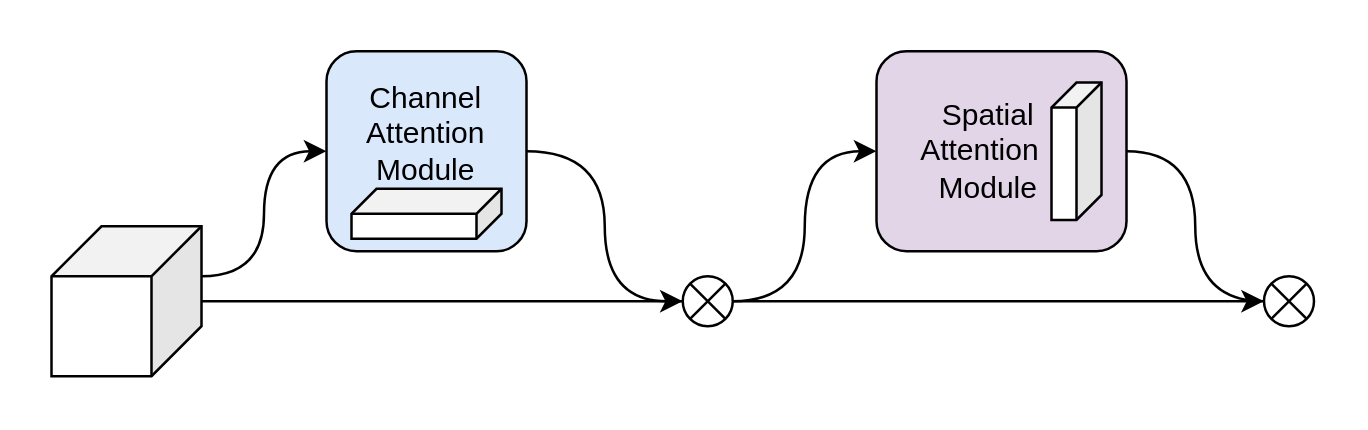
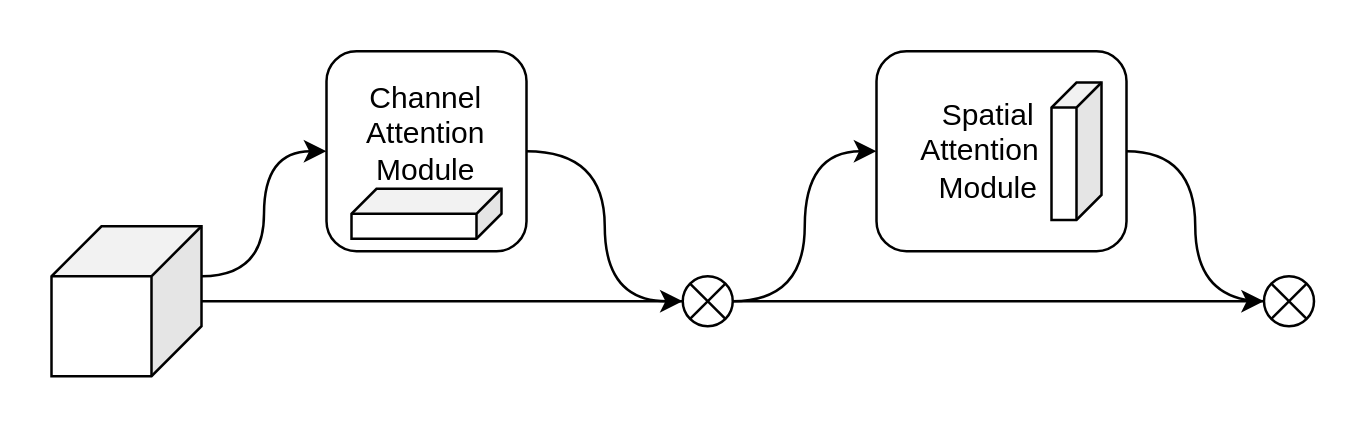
(426, 151) -> (426, 151)
(1001, 151) -> (1001, 151)
